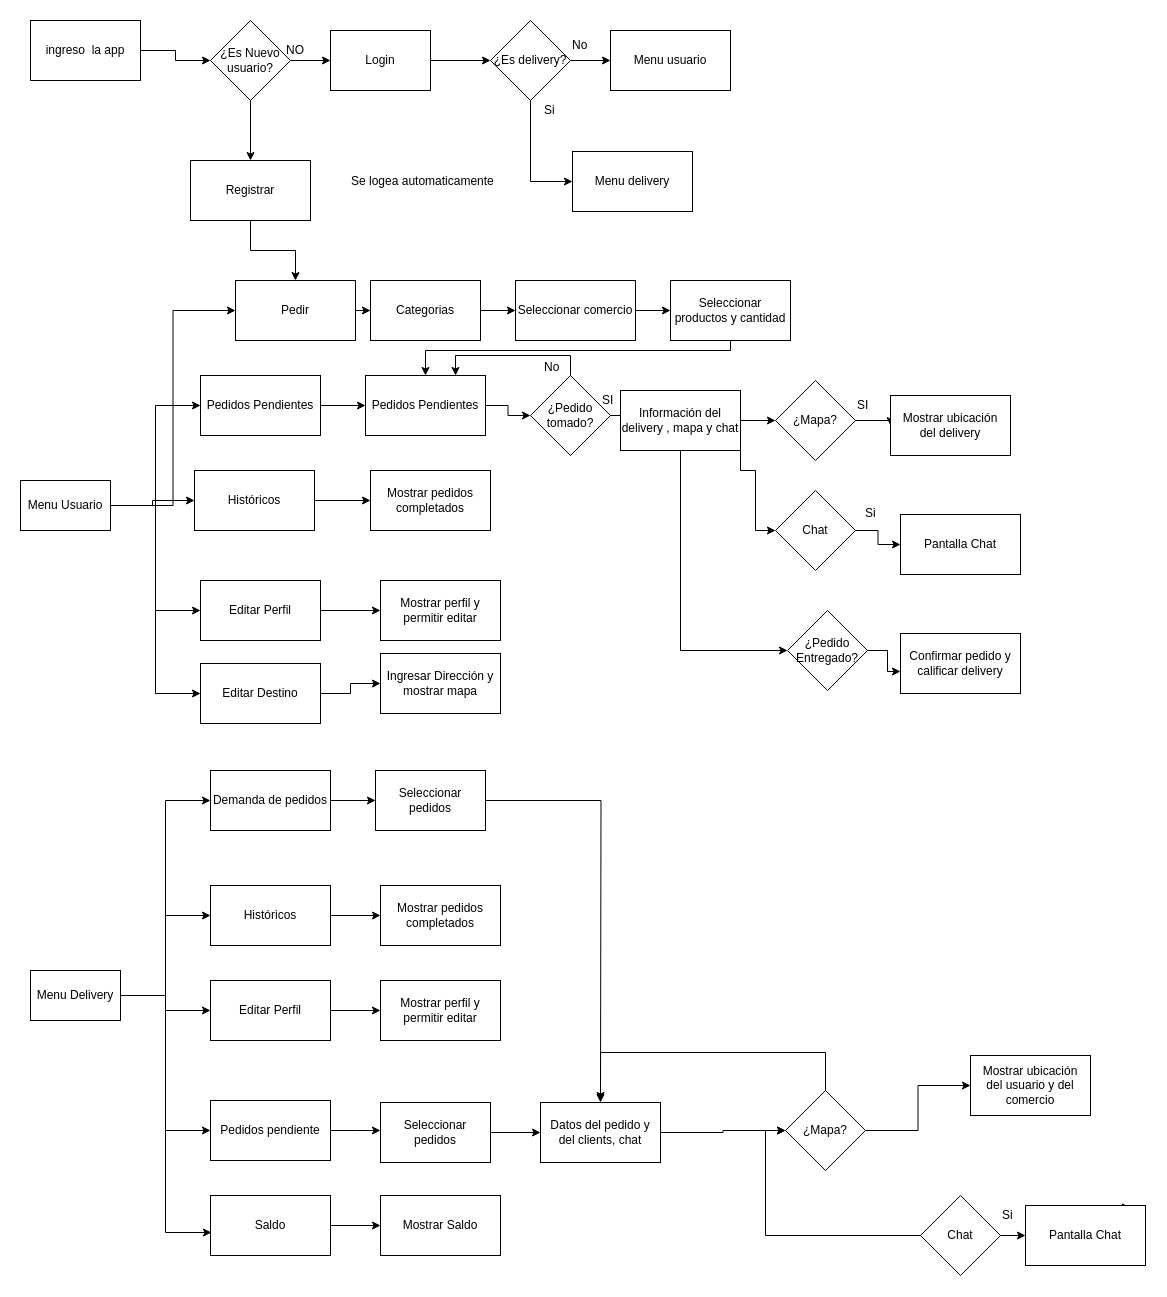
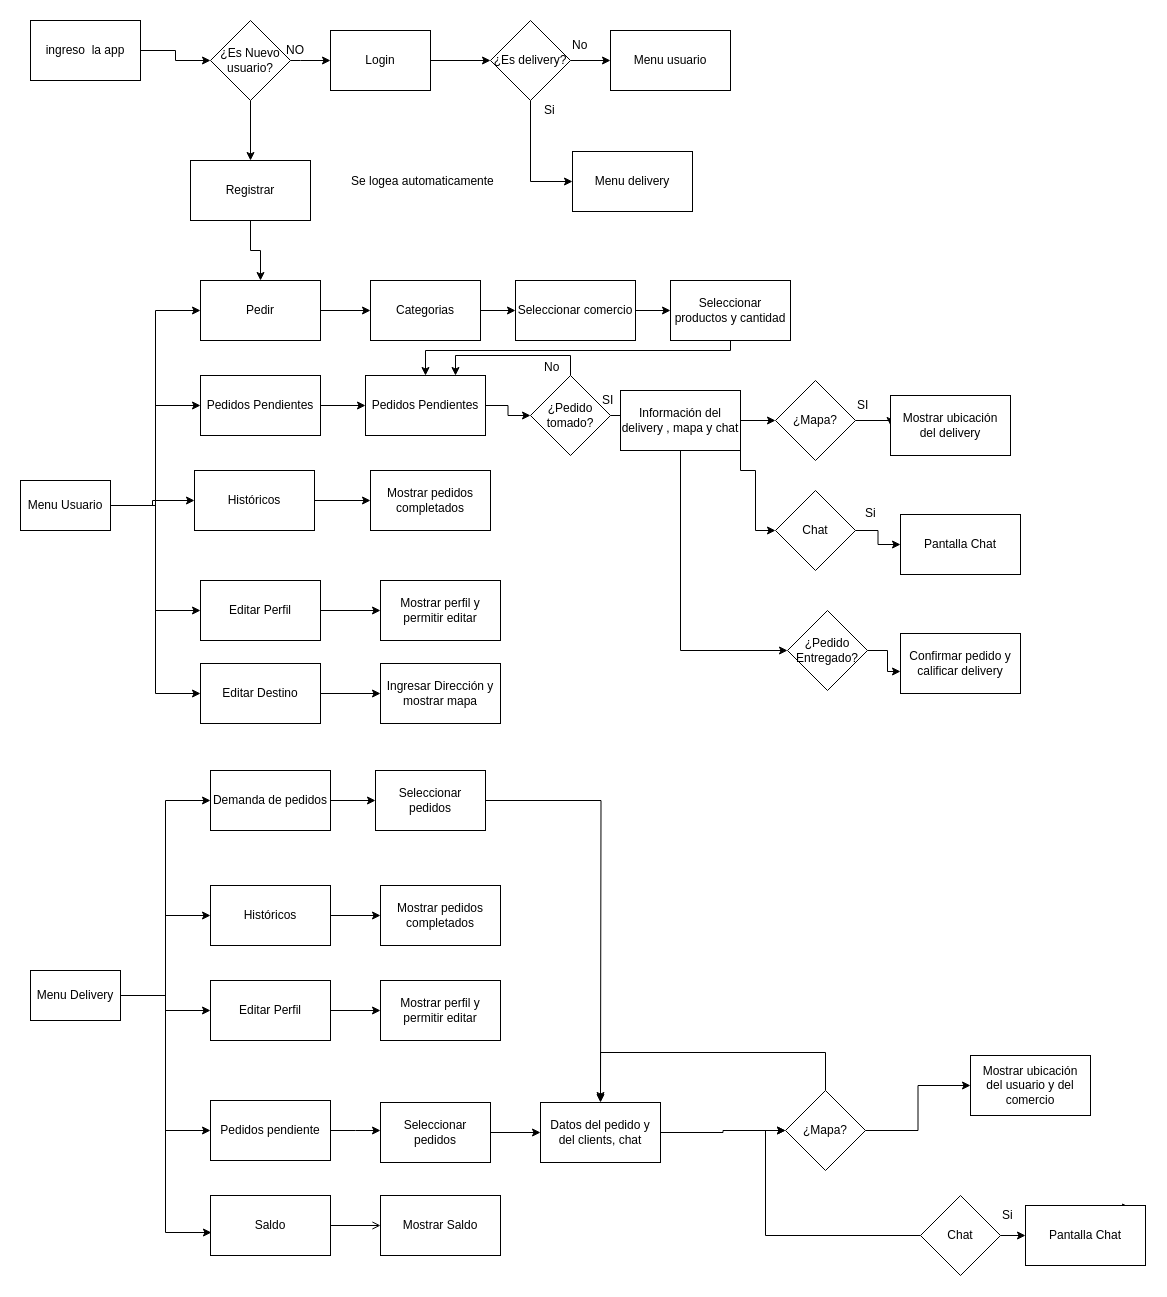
(296, 311) -> (261, 311)
(441, 684) -> (441, 694)
(372, 1226) -> (373, 1226)
